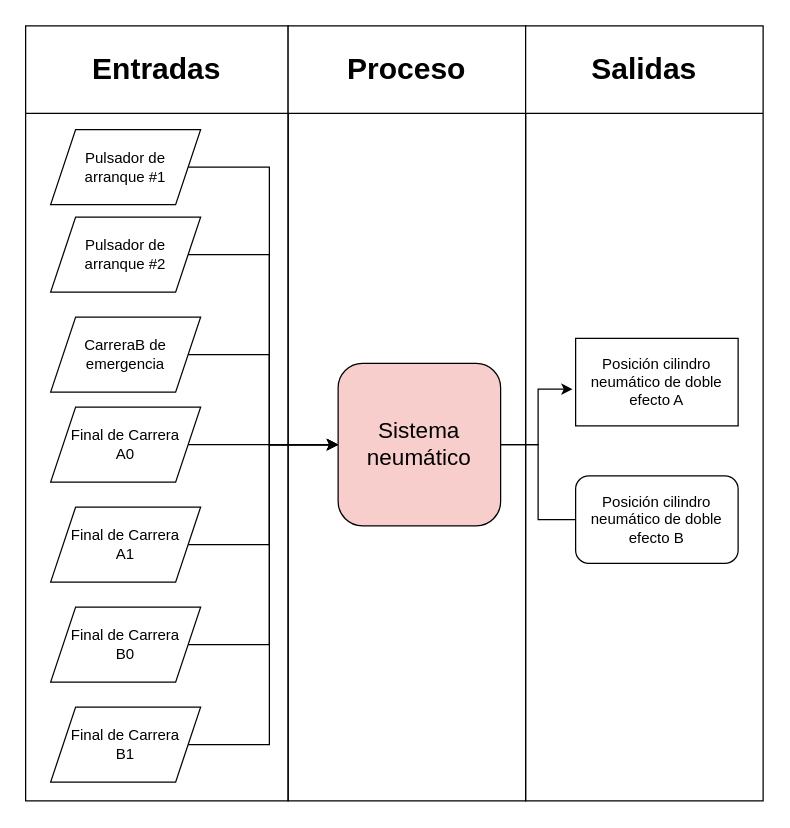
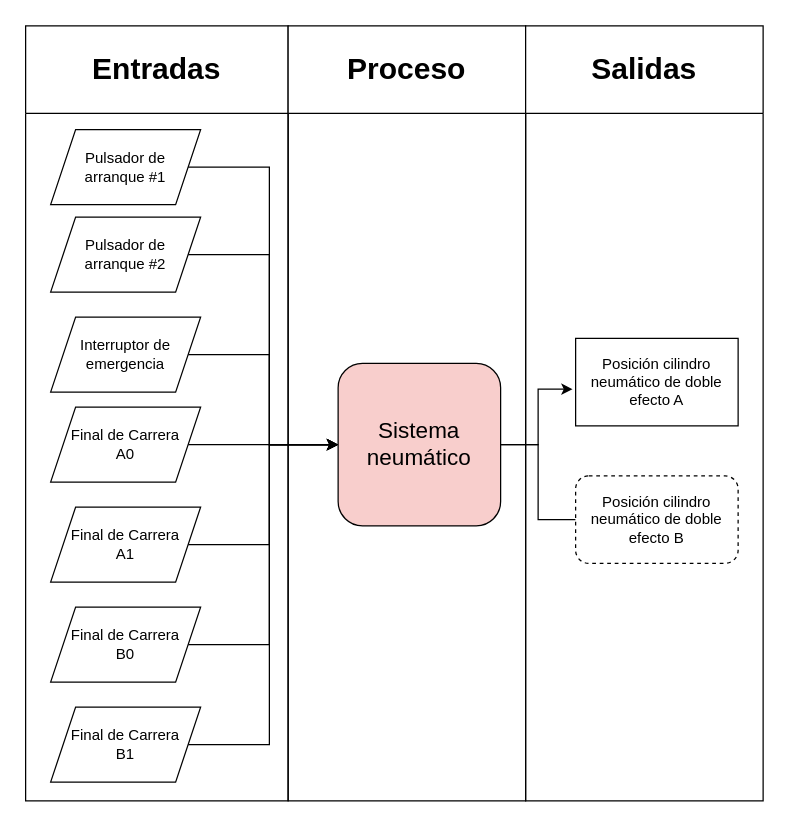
(126, 354) -> (126, 354)
(657, 519) -> (657, 519)
